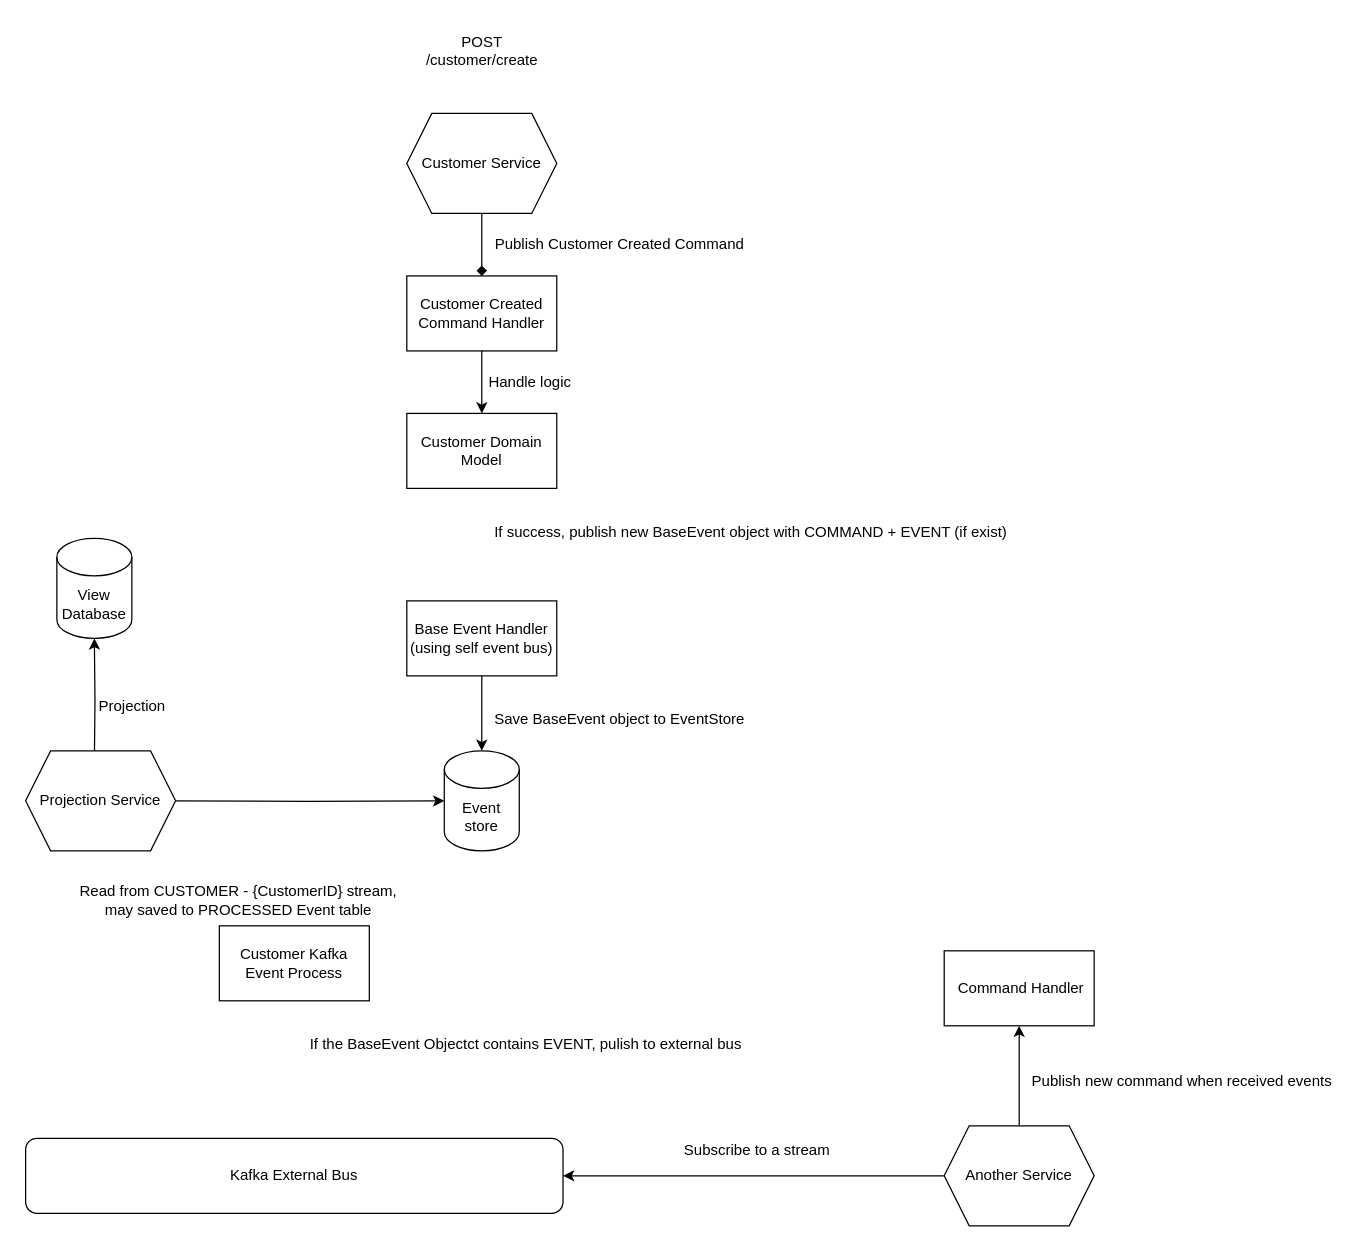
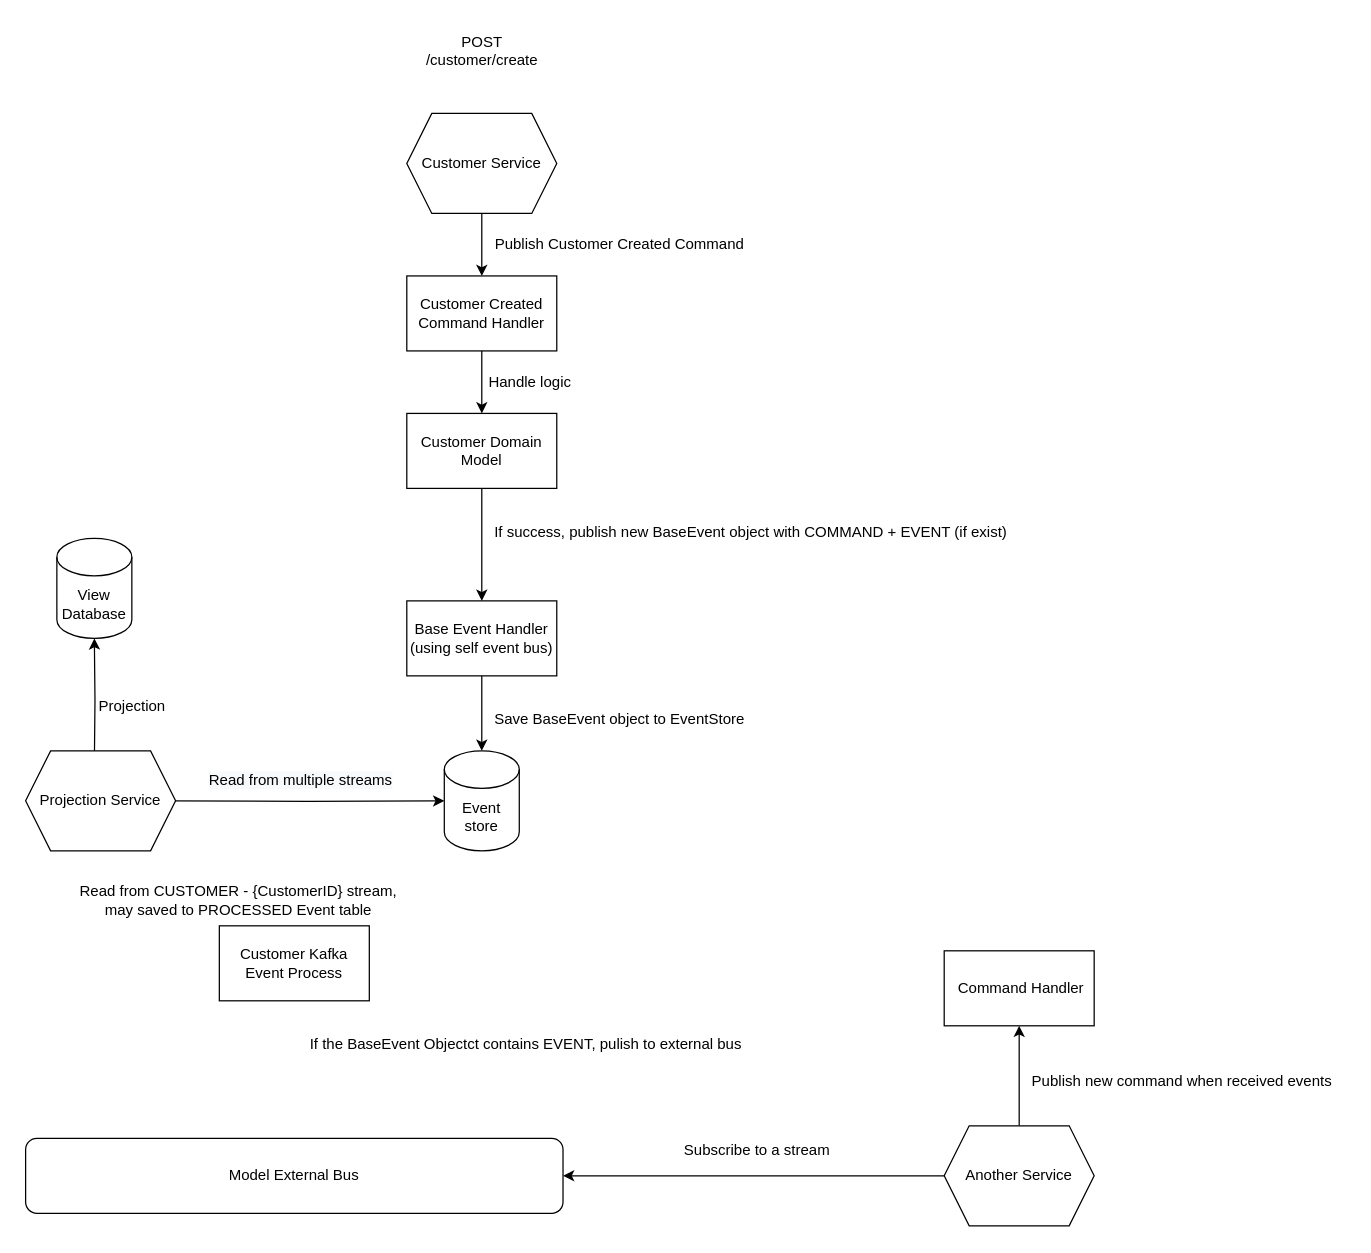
(482, 265) -> (482, 266)
none -> (482, 540)
none -> (319, 788)
(294, 1176) -> (294, 1176)
